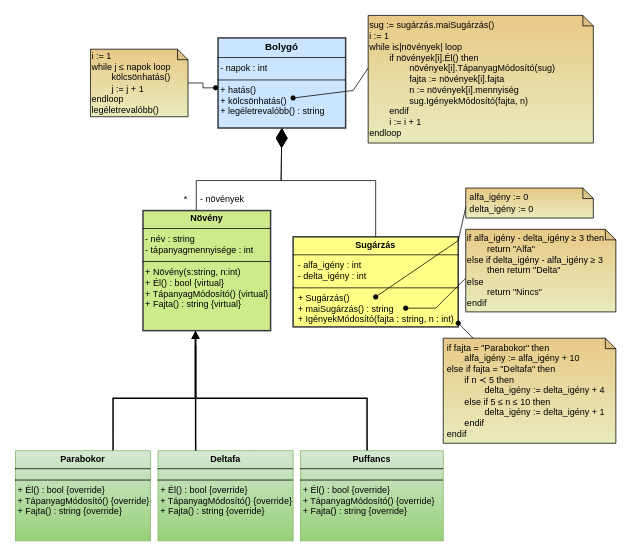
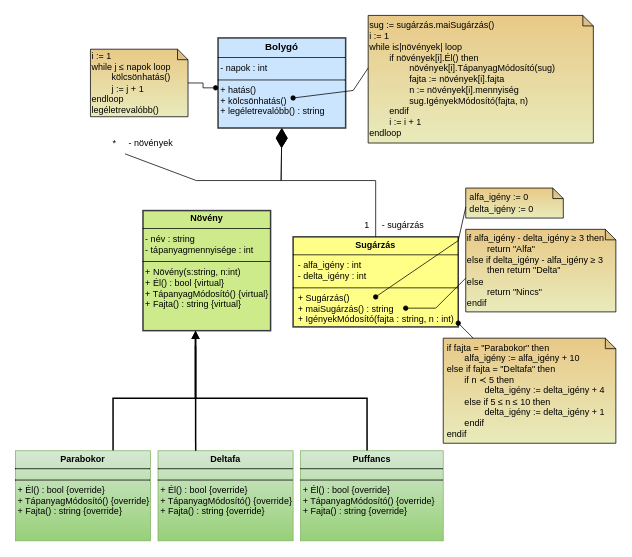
(214, 199) -> (143, 143)
(529, 203) -> (514, 203)
none -> (394, 225)
